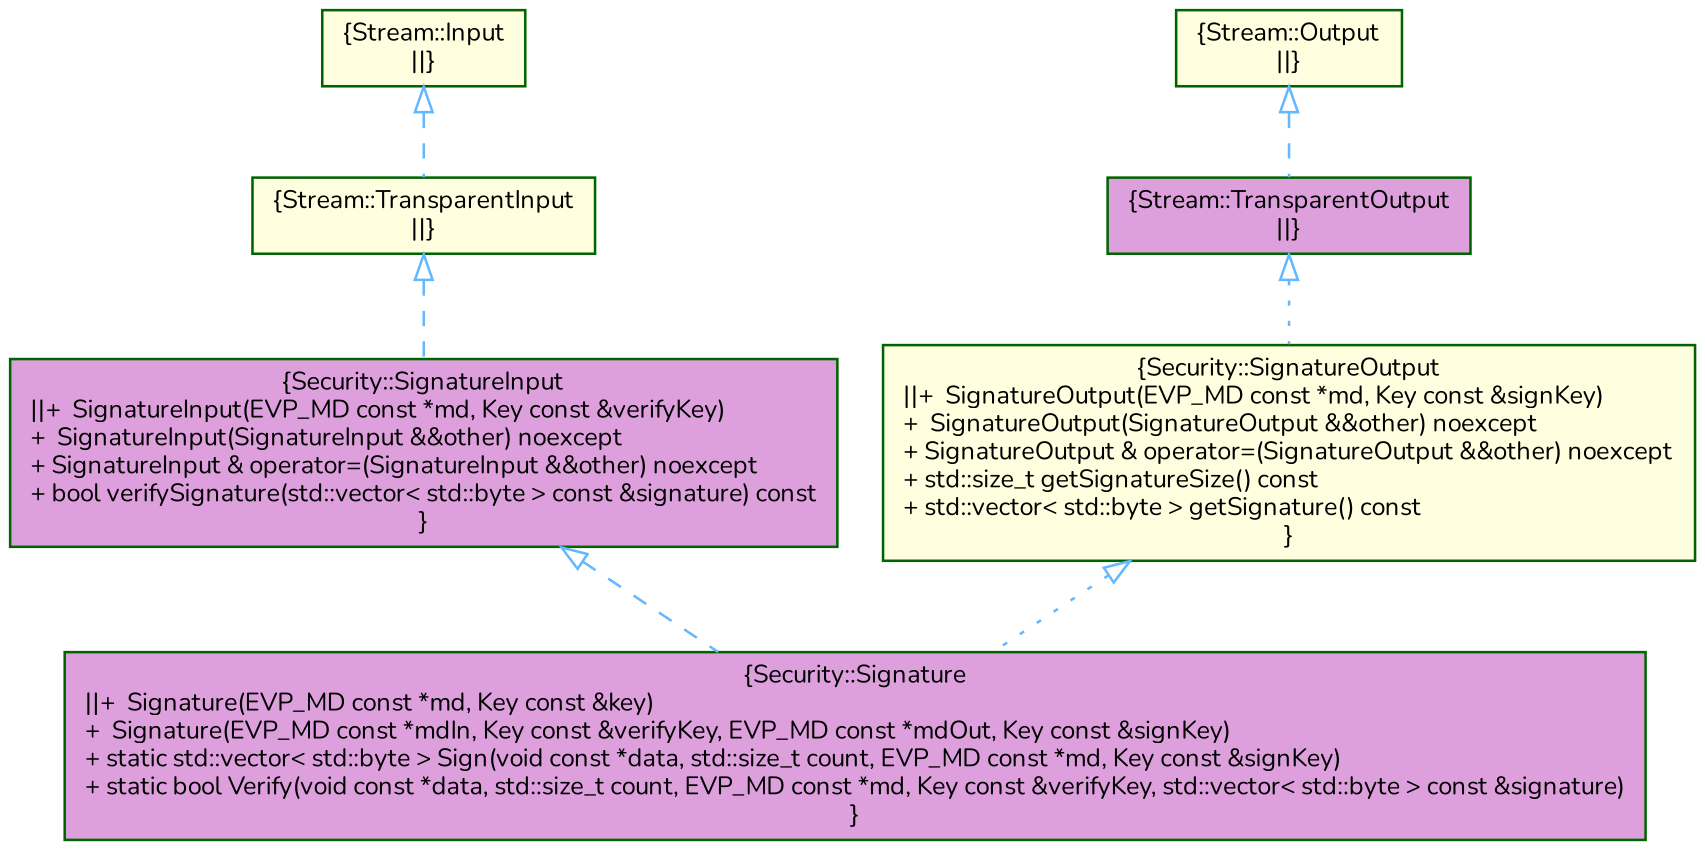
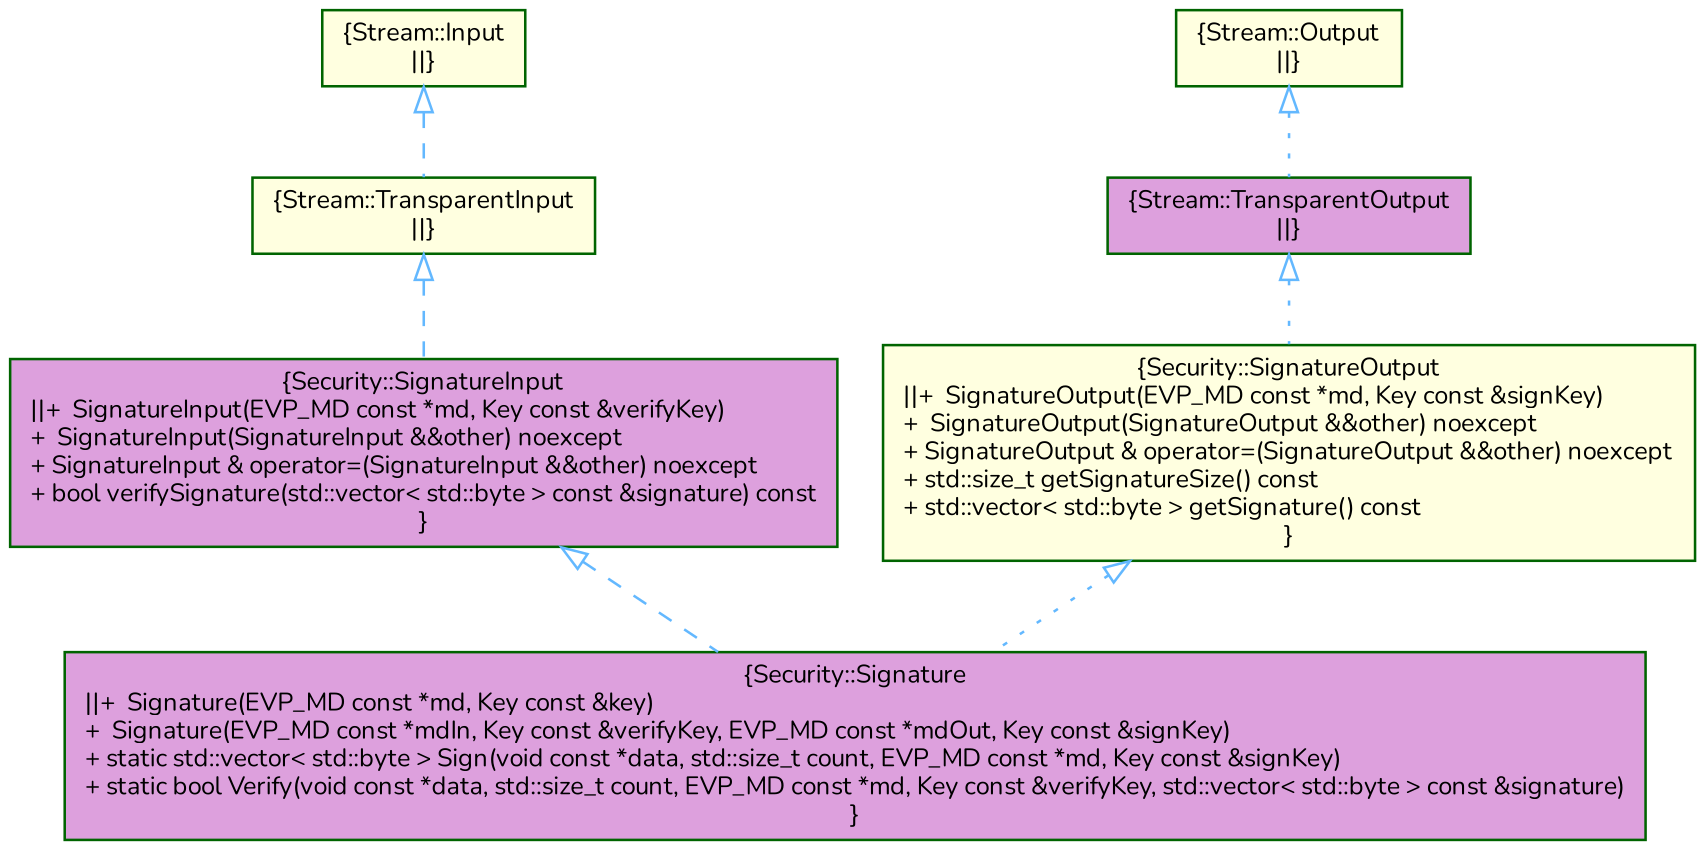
(1289, 145) -> (1289, 145)
